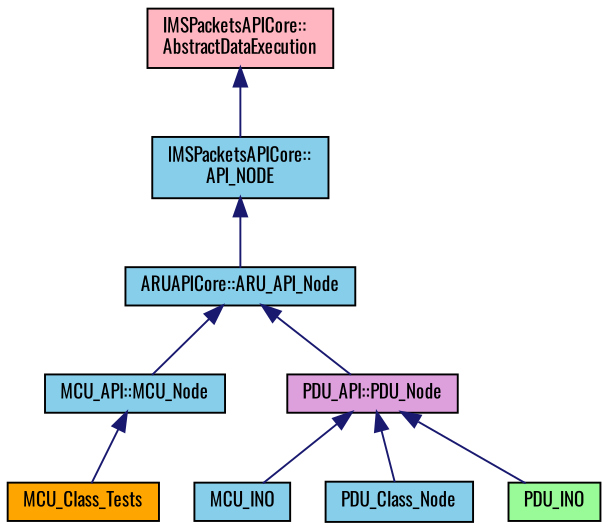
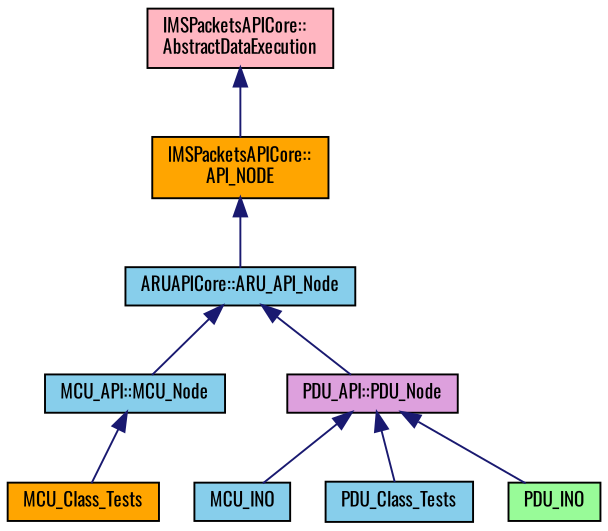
(240, 168) -> (240, 168)
(399, 502) -> (399, 502)
